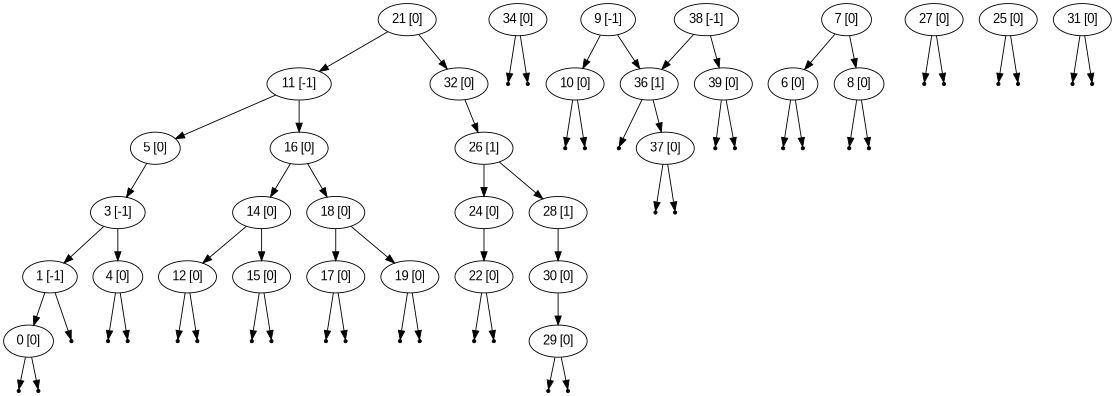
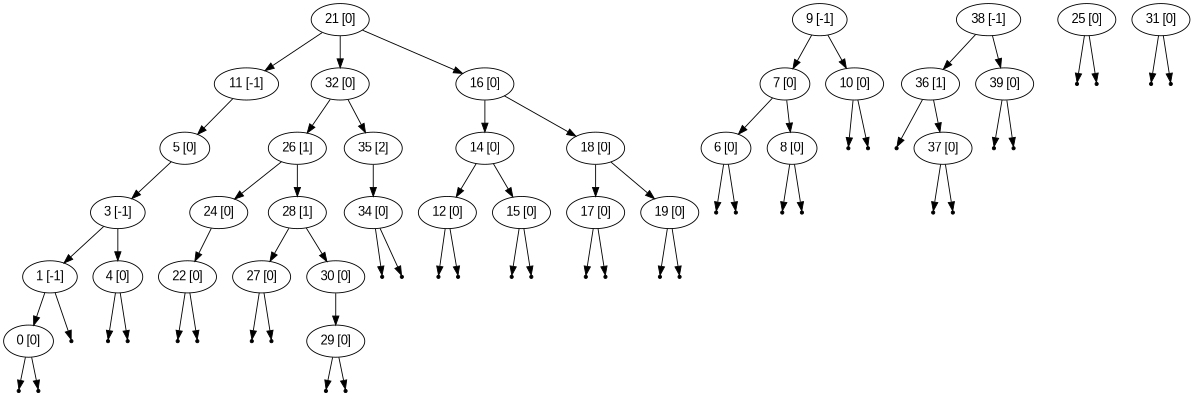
(626, 48) -> (805, 48)
(299, 112) -> (408, 50)
none -> (373, 148)
none -> (282, 241)
